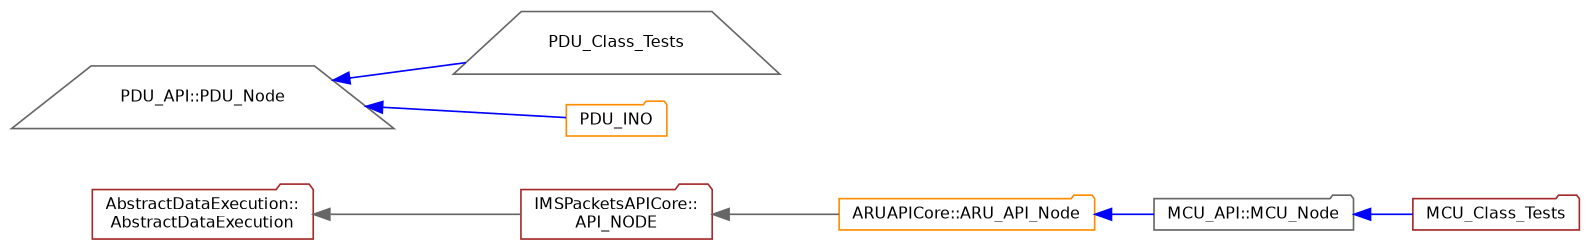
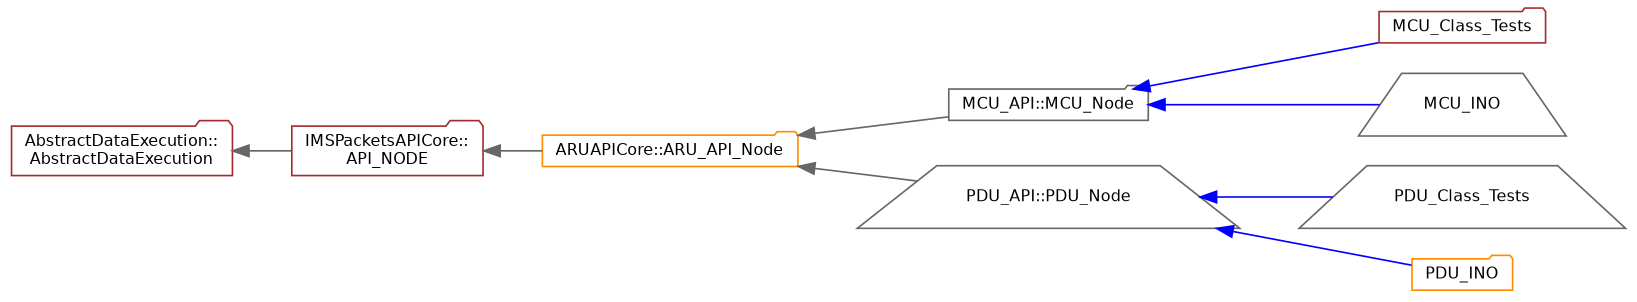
none -> (1462, 105)
none -> (866, 175)
(1133, 214) -> (882, 125)
